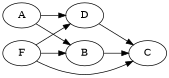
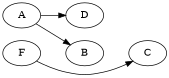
(113, 32) -> none
(49, 37) -> none
(50, 53) -> none
(113, 53) -> none
